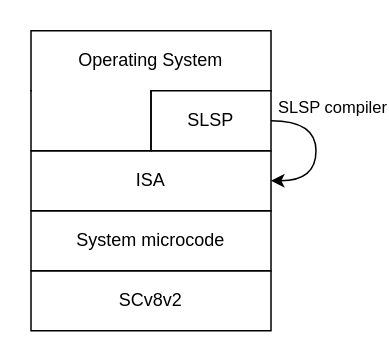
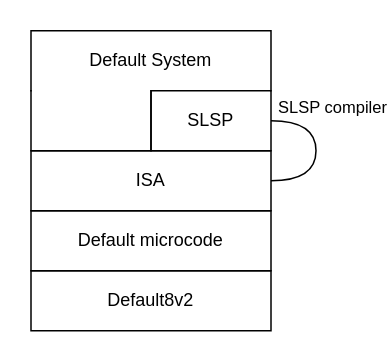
(151, 61) -> (151, 61)
(301, 177) -> (297, 177)
(151, 241) -> (151, 241)
(151, 301) -> (151, 301)
